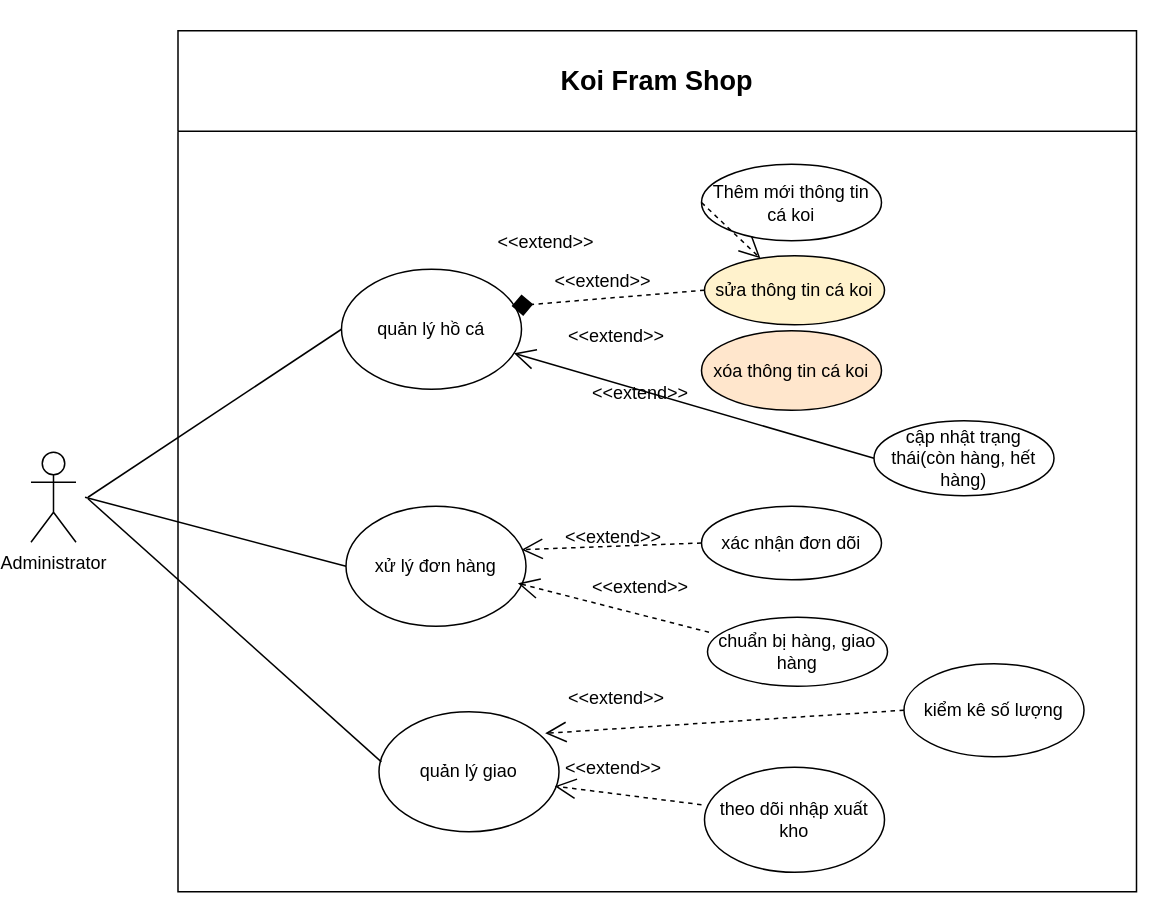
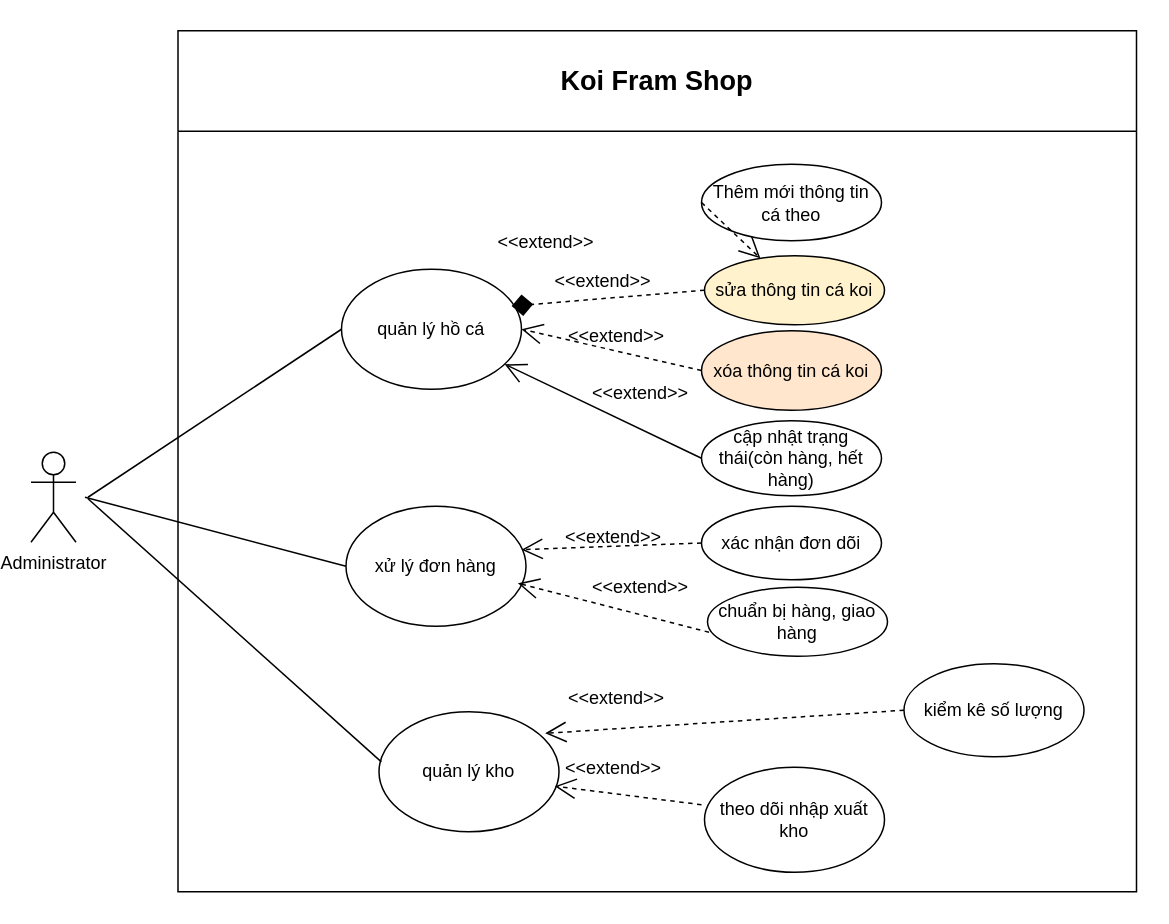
(791, 203) -> (791, 203)
none -> (613, 350)
(964, 458) -> (791, 458)
(797, 652) -> (797, 622)
(469, 772) -> (469, 772)
